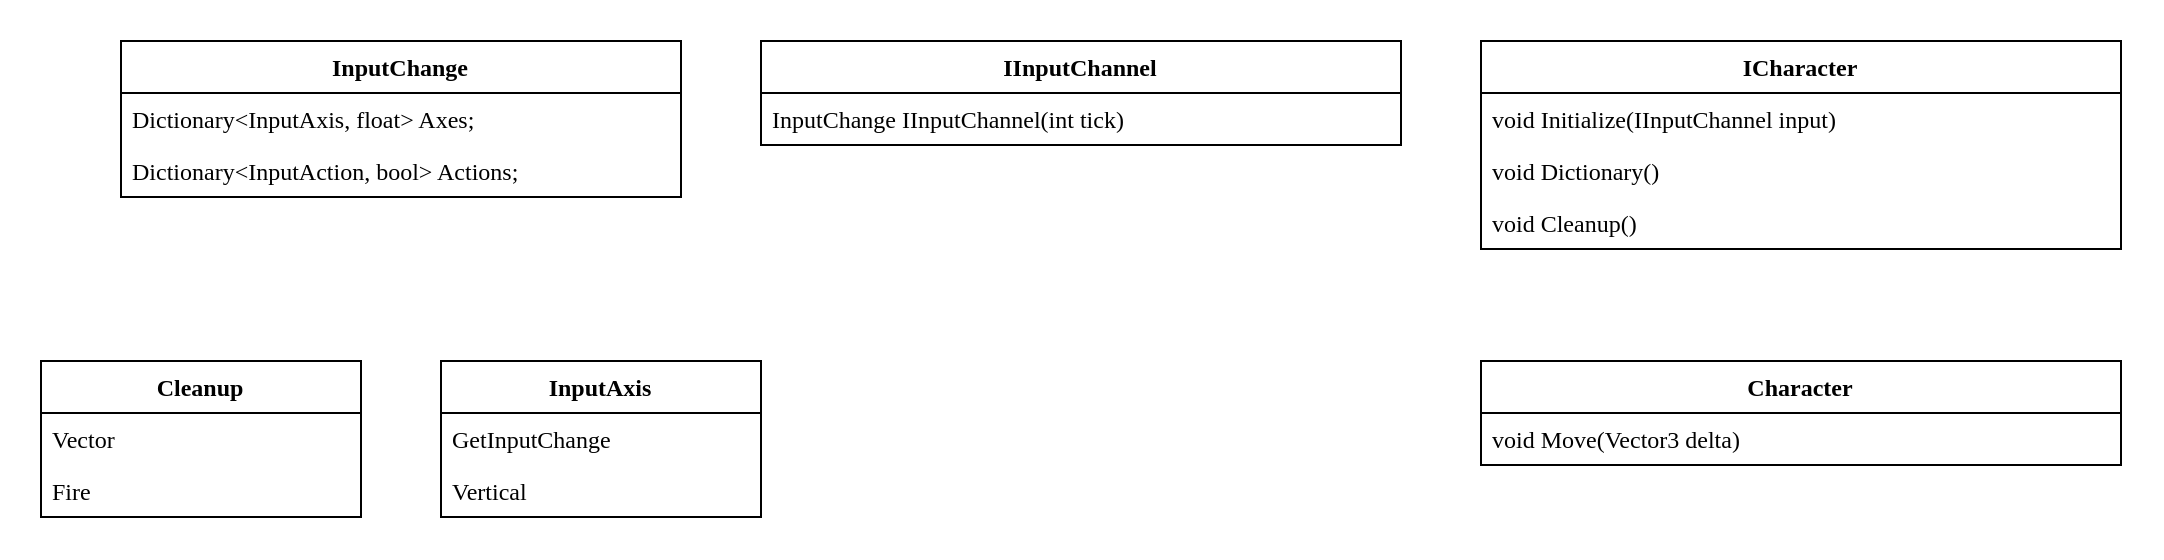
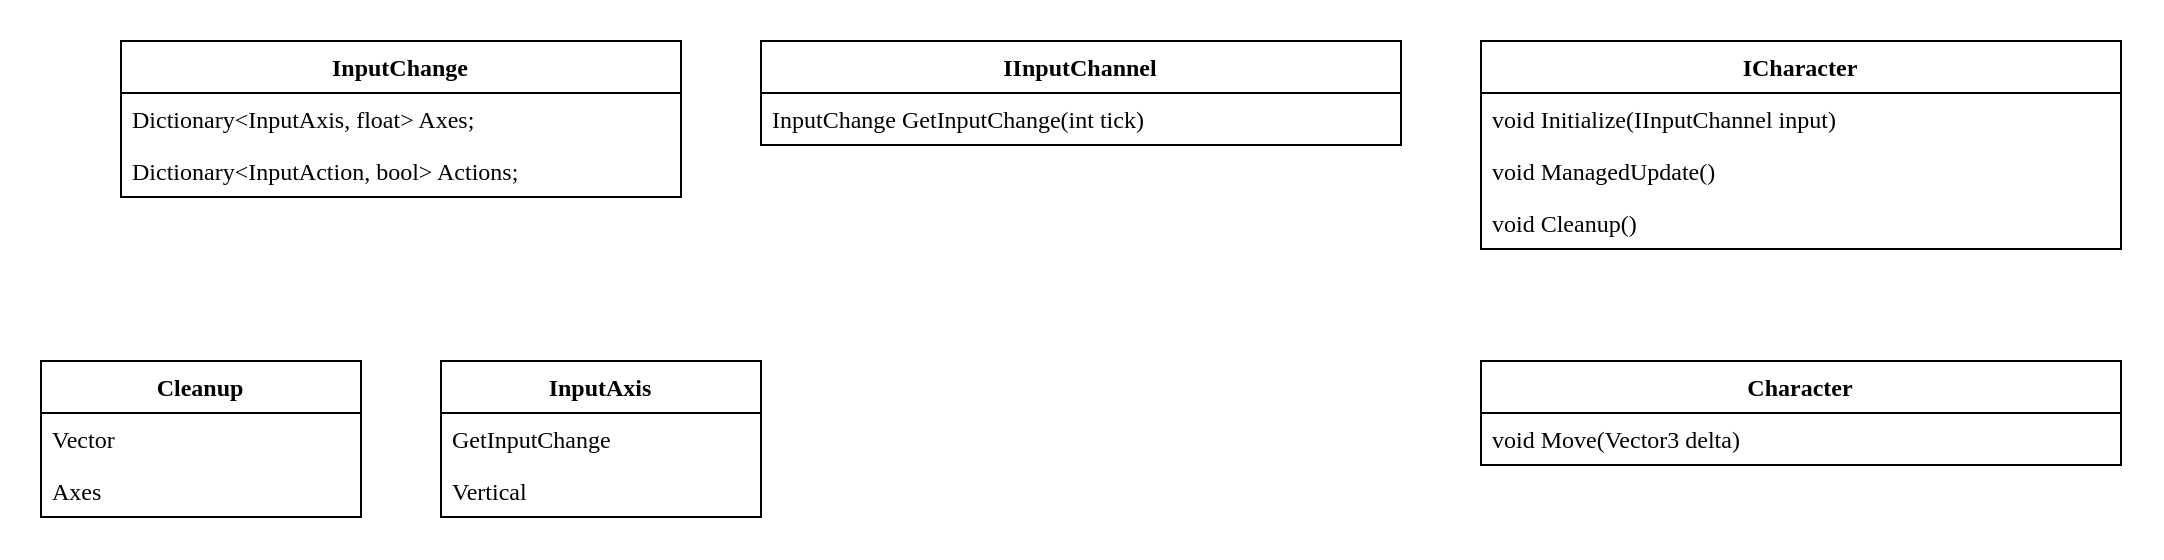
(992, 120) -> (1001, 120)
(1594, 172) -> (1620, 172)
(76, 492) -> (79, 492)
